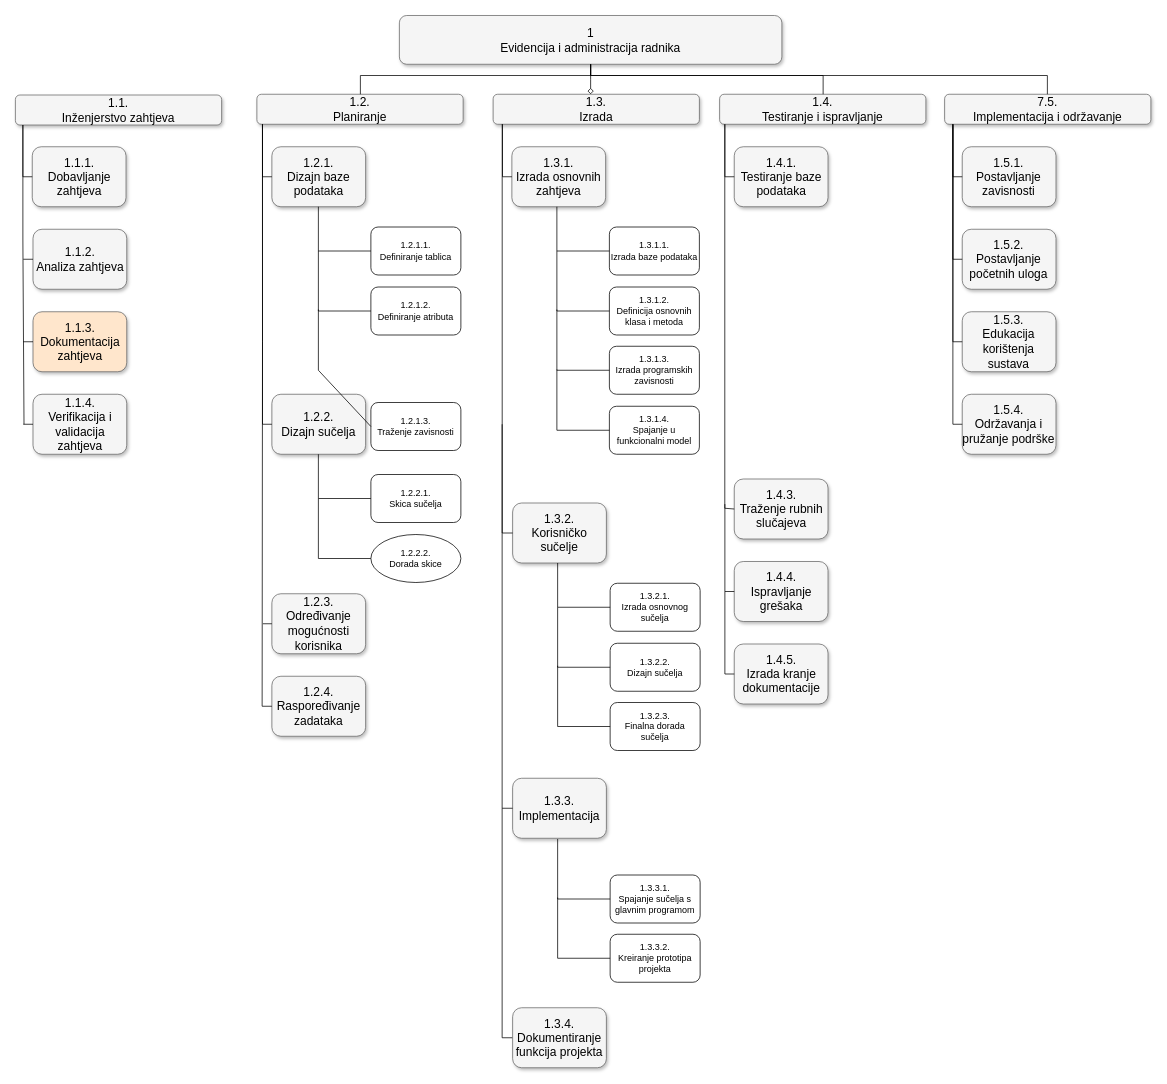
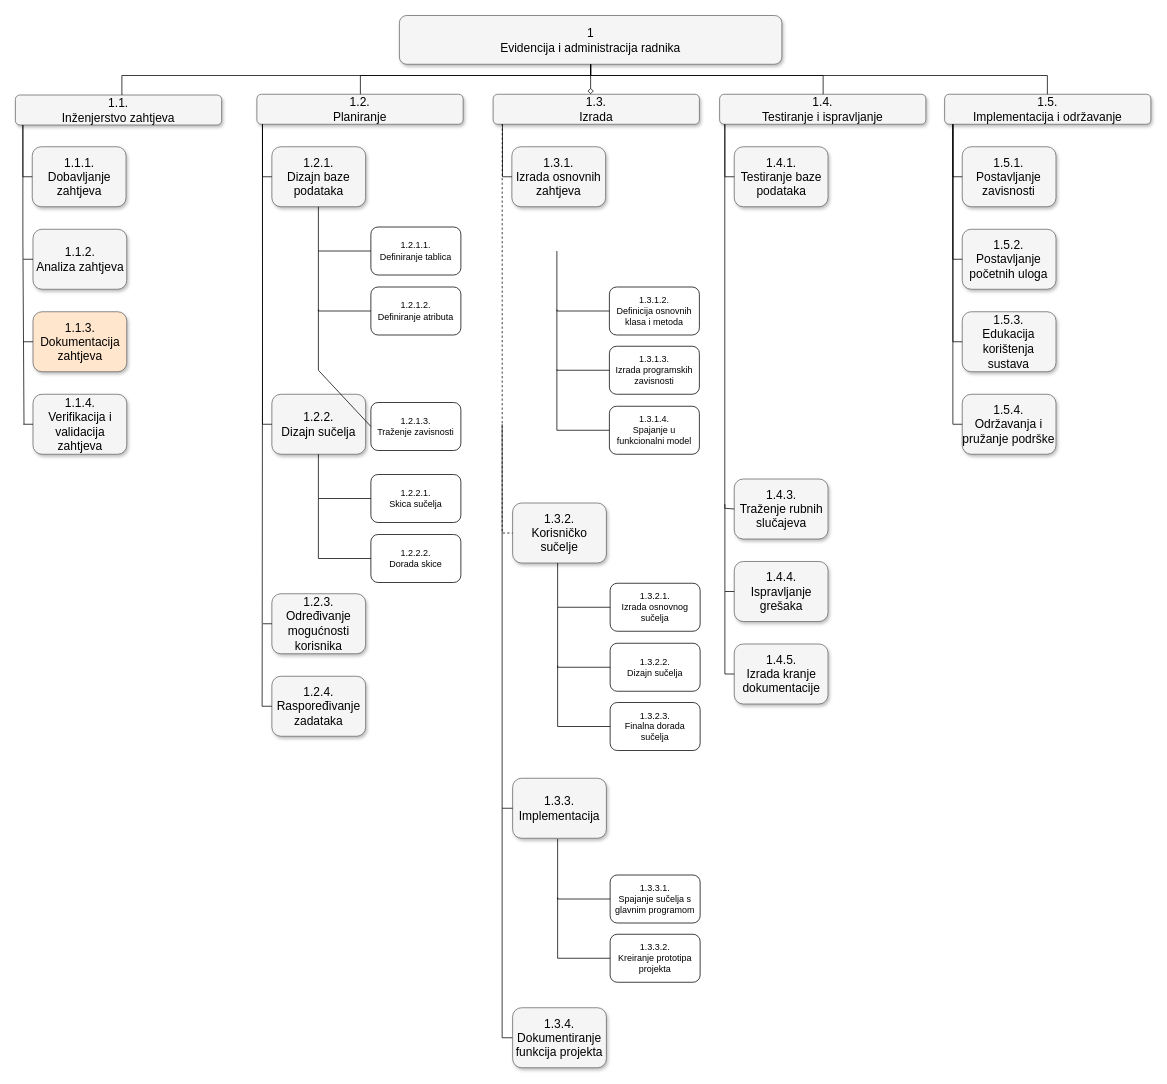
none -> (231, 75)
(1048, 109) -> (1048, 109)
(561, 251) -> none
(654, 251) -> none
(502, 300) -> (502, 300)
(416, 558) -> (416, 558)
